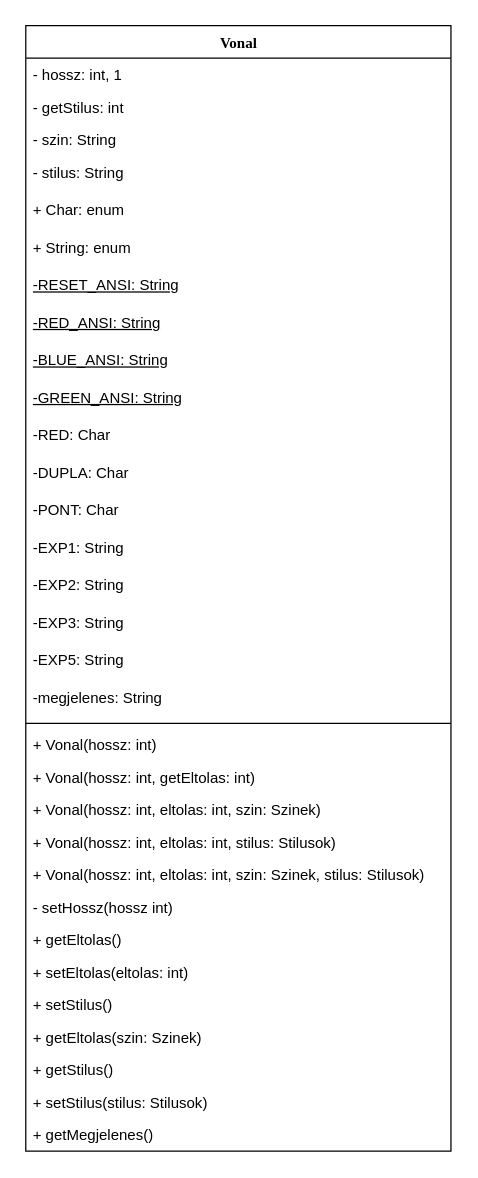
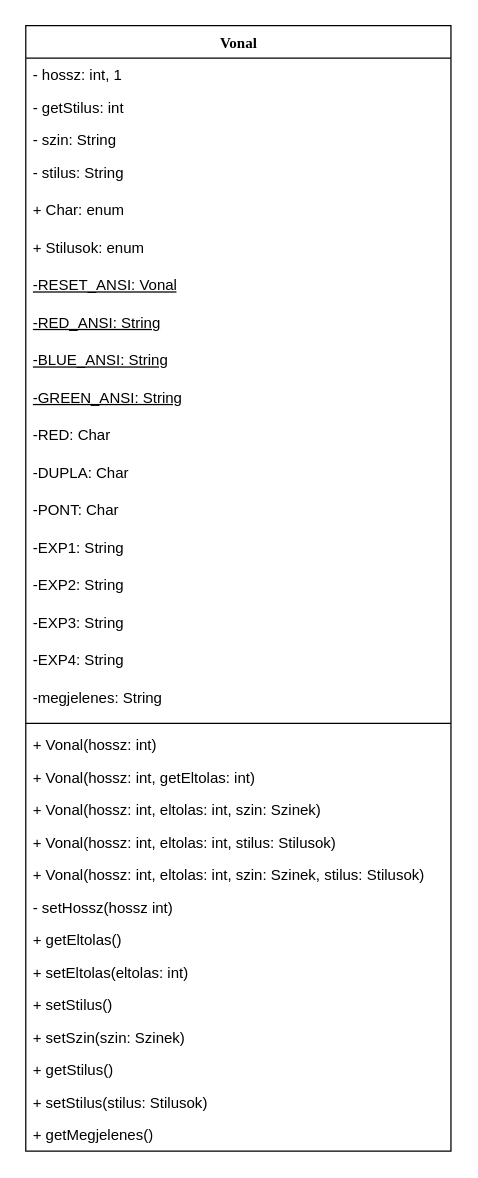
(84, 248) -> (91, 248)
(107, 286) -> (103, 286)
(82, 661) -> (82, 661)
(129, 1038) -> (118, 1038)
